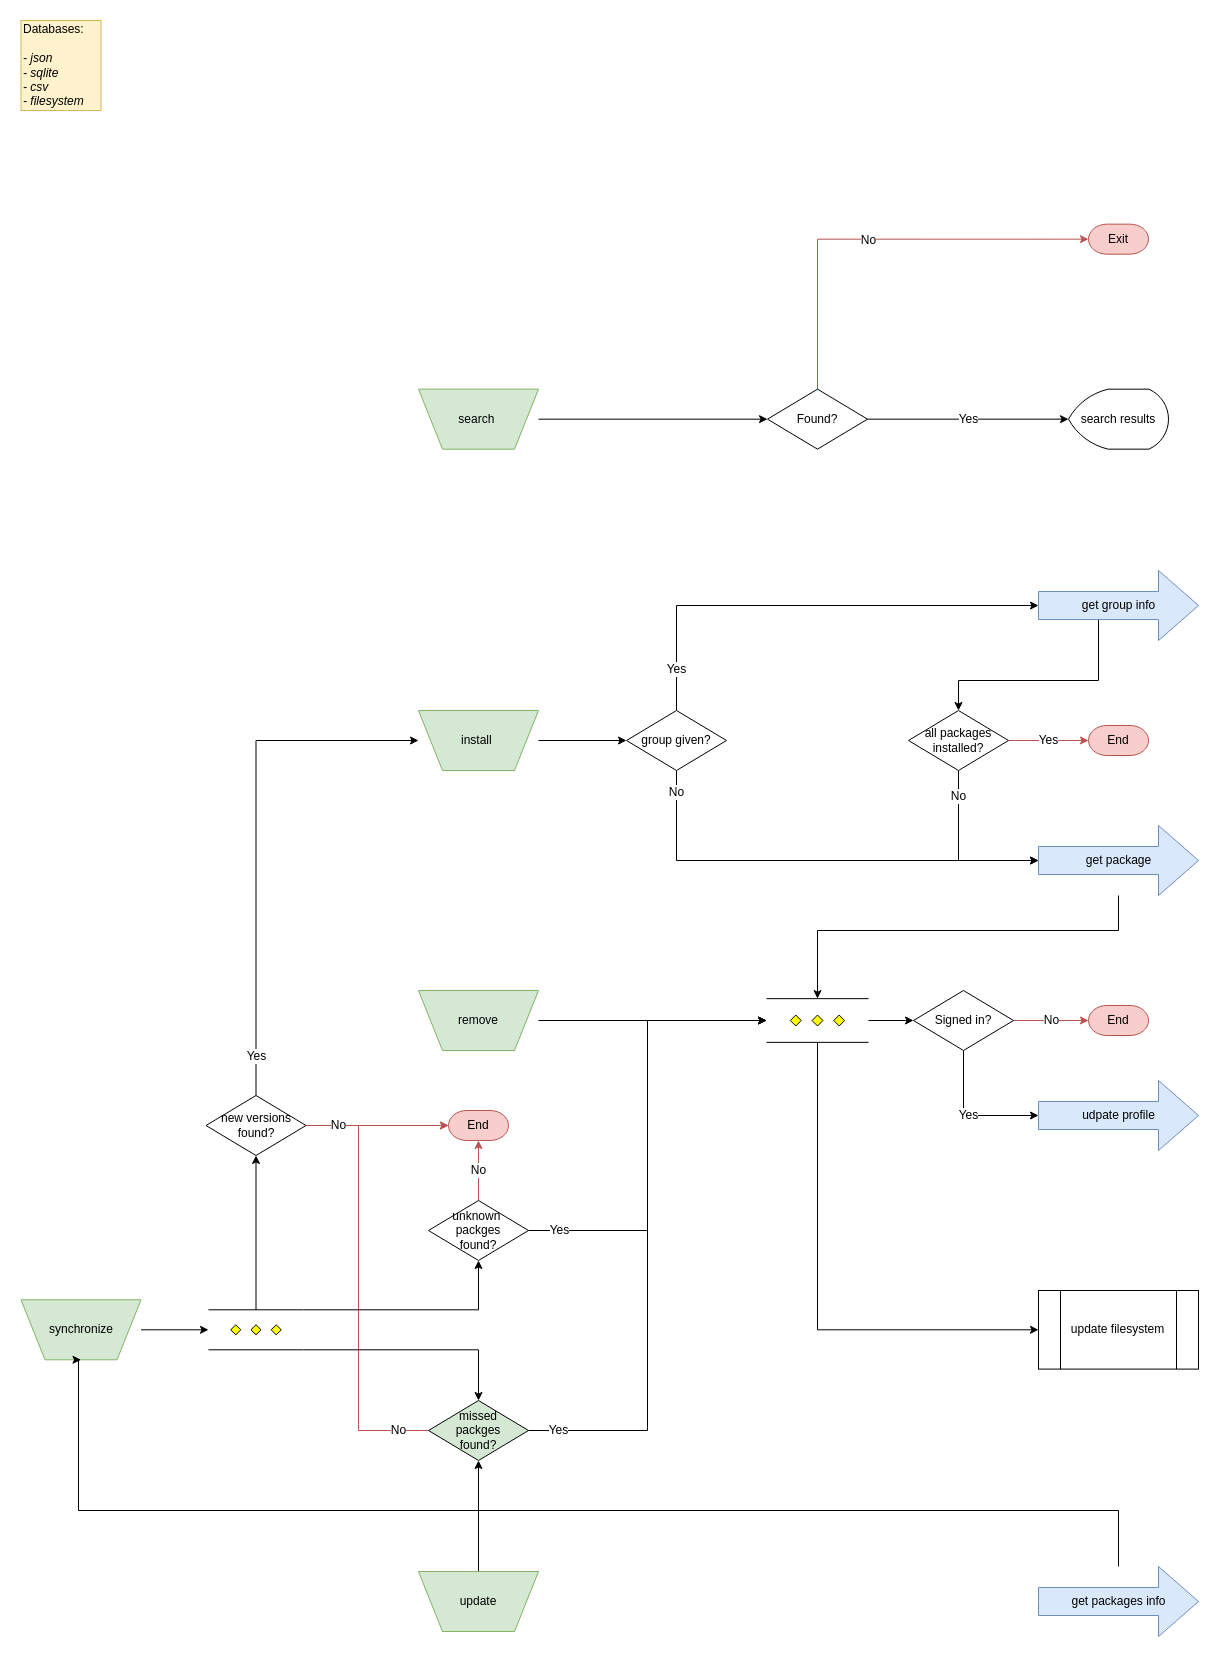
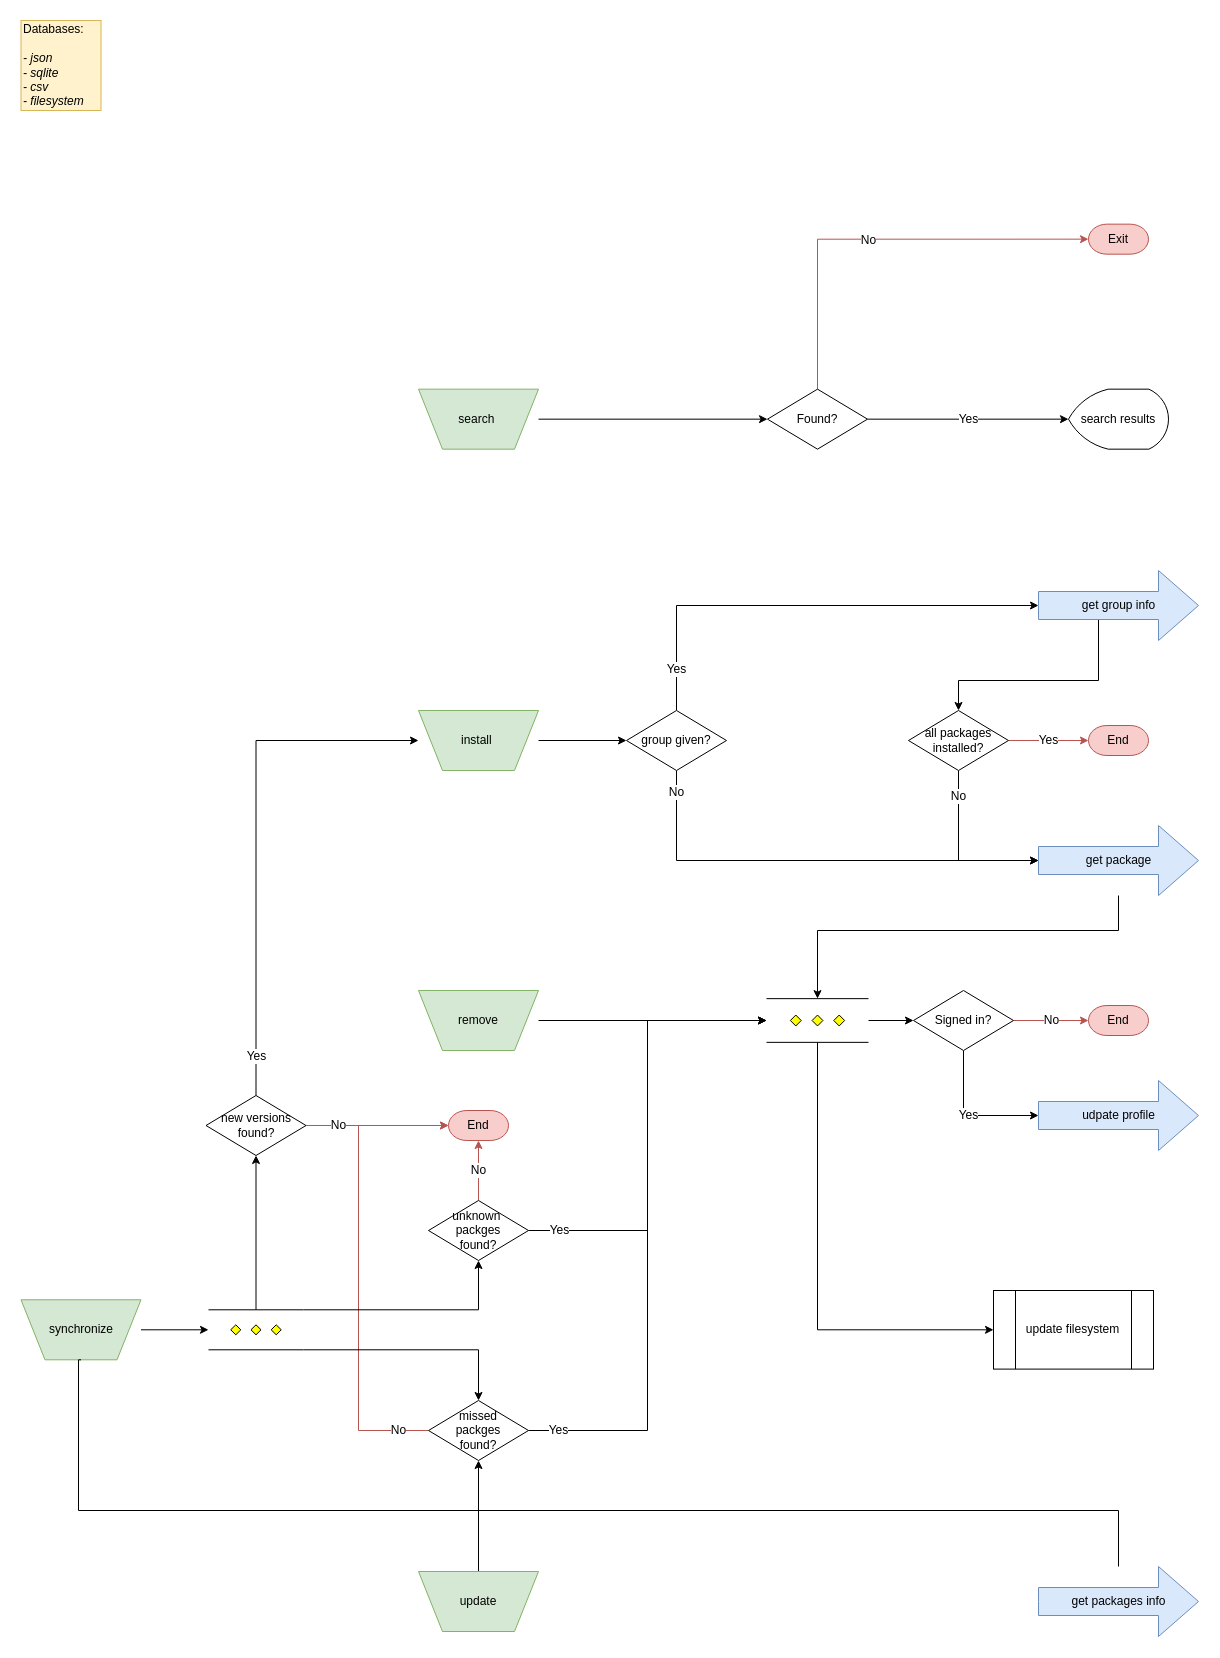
(1119, 1330) -> (1074, 1330)
(79, 1360) -> (79, 1361)
(479, 1431) -> (479, 1431)
